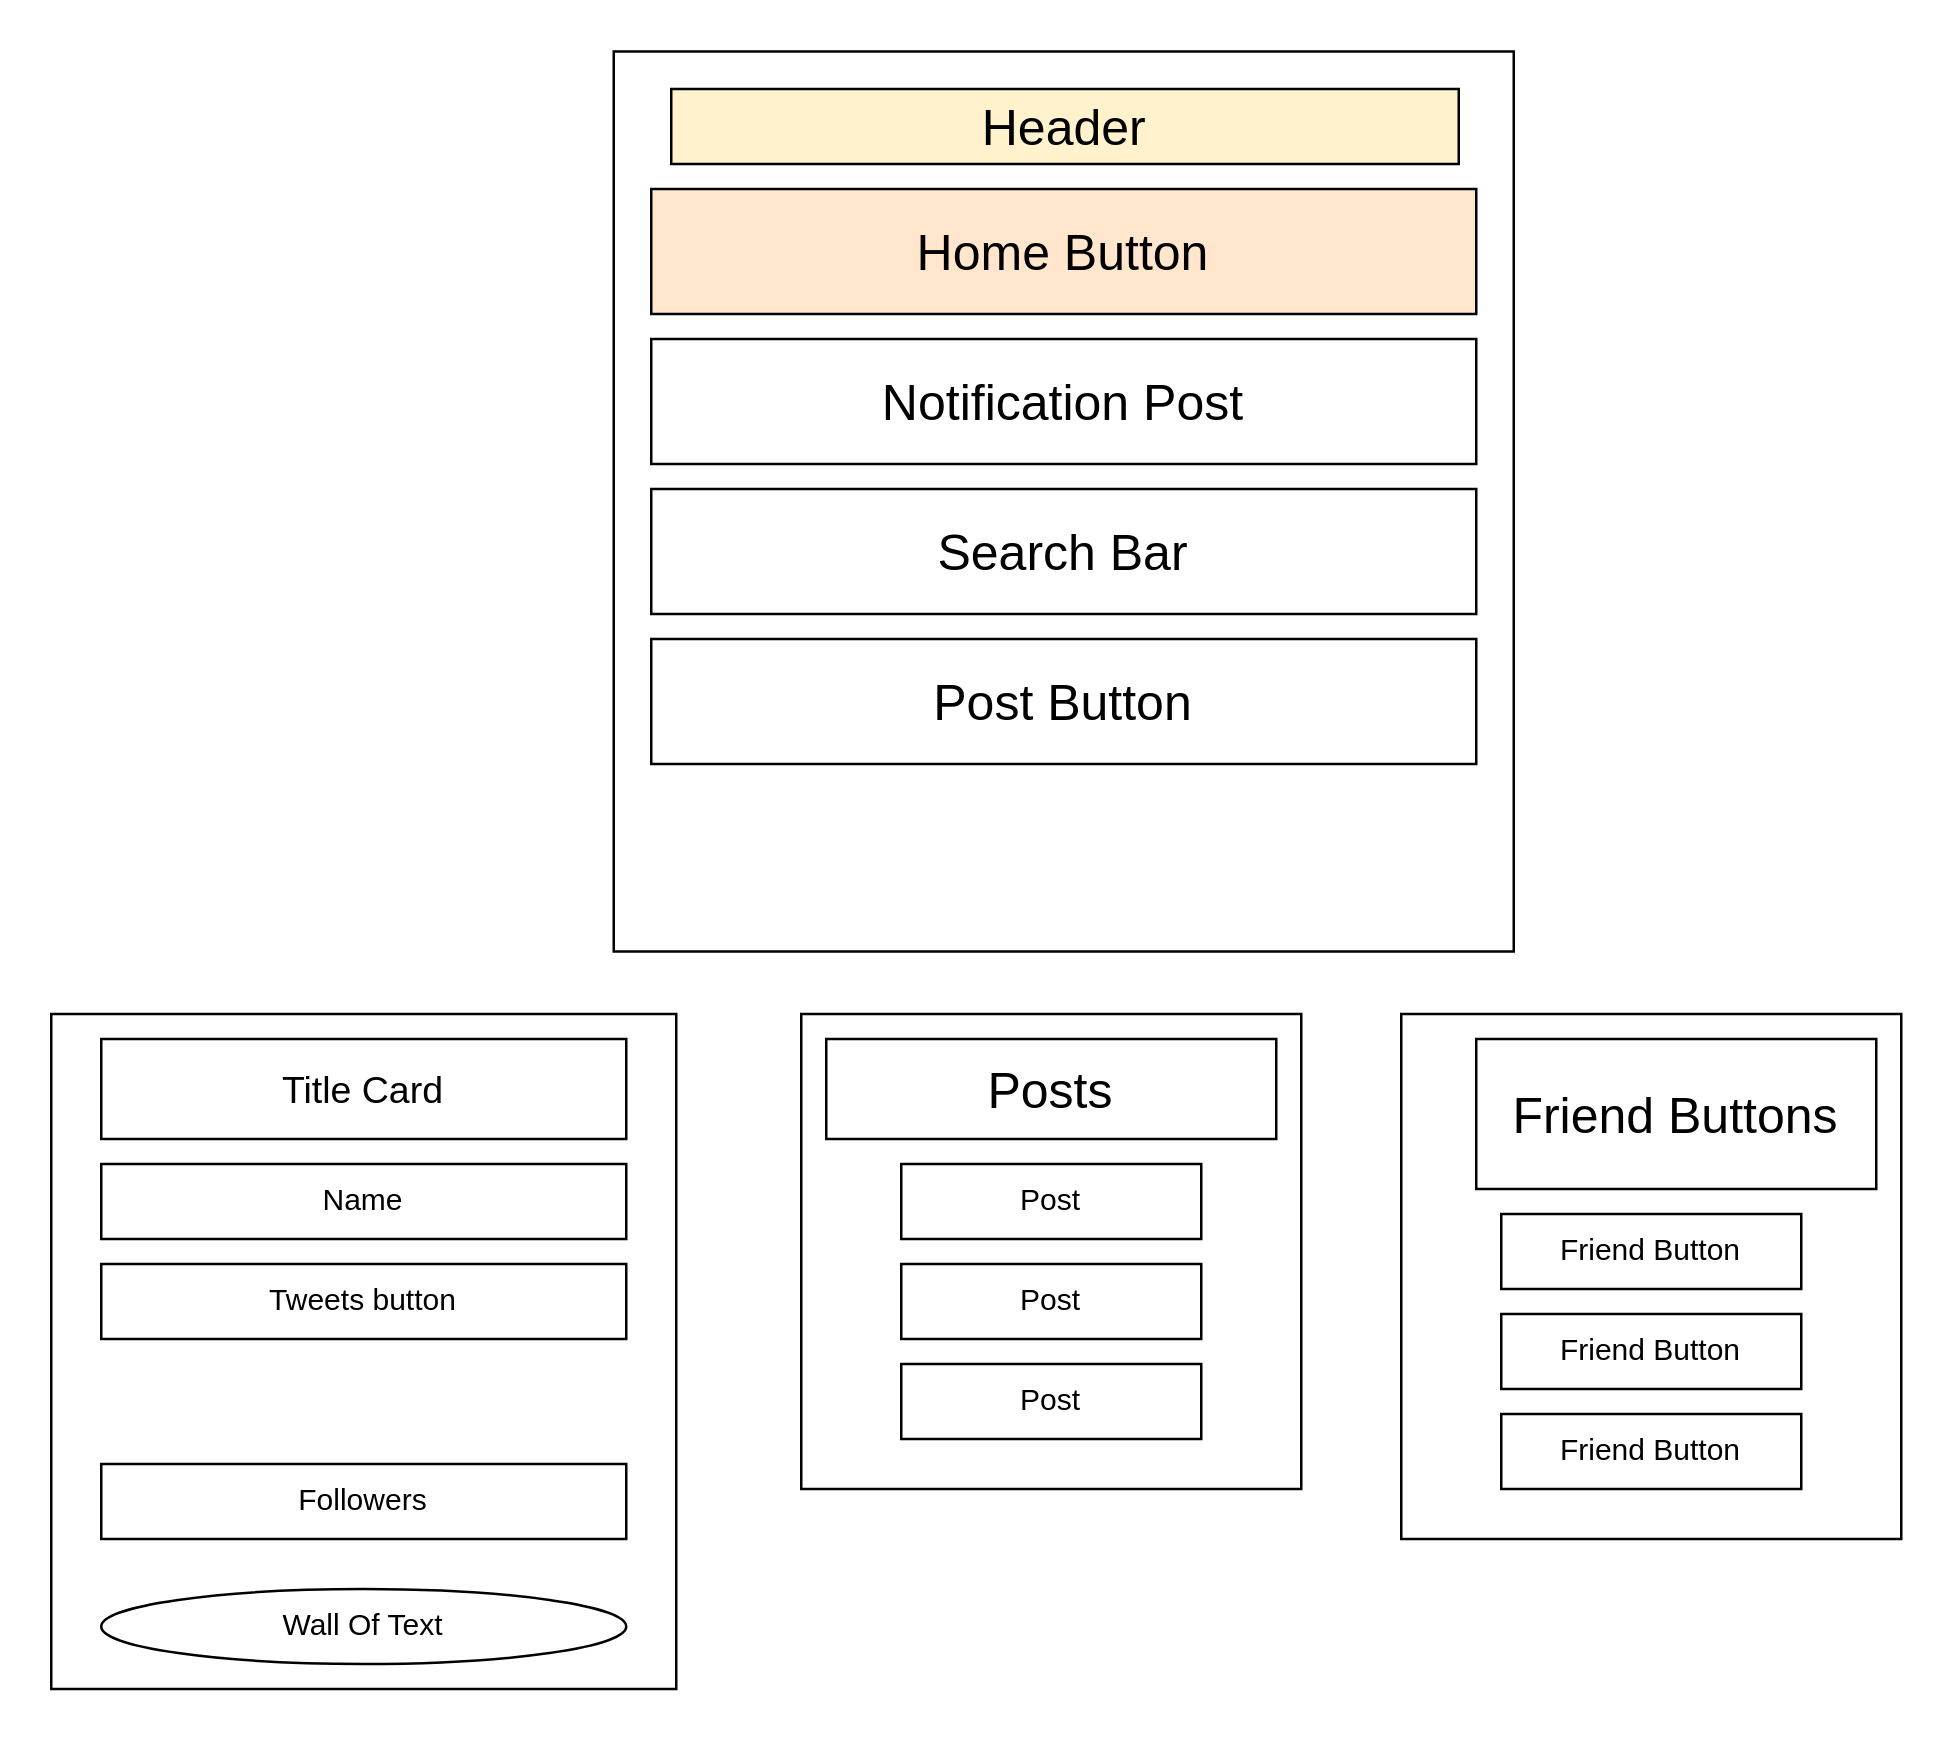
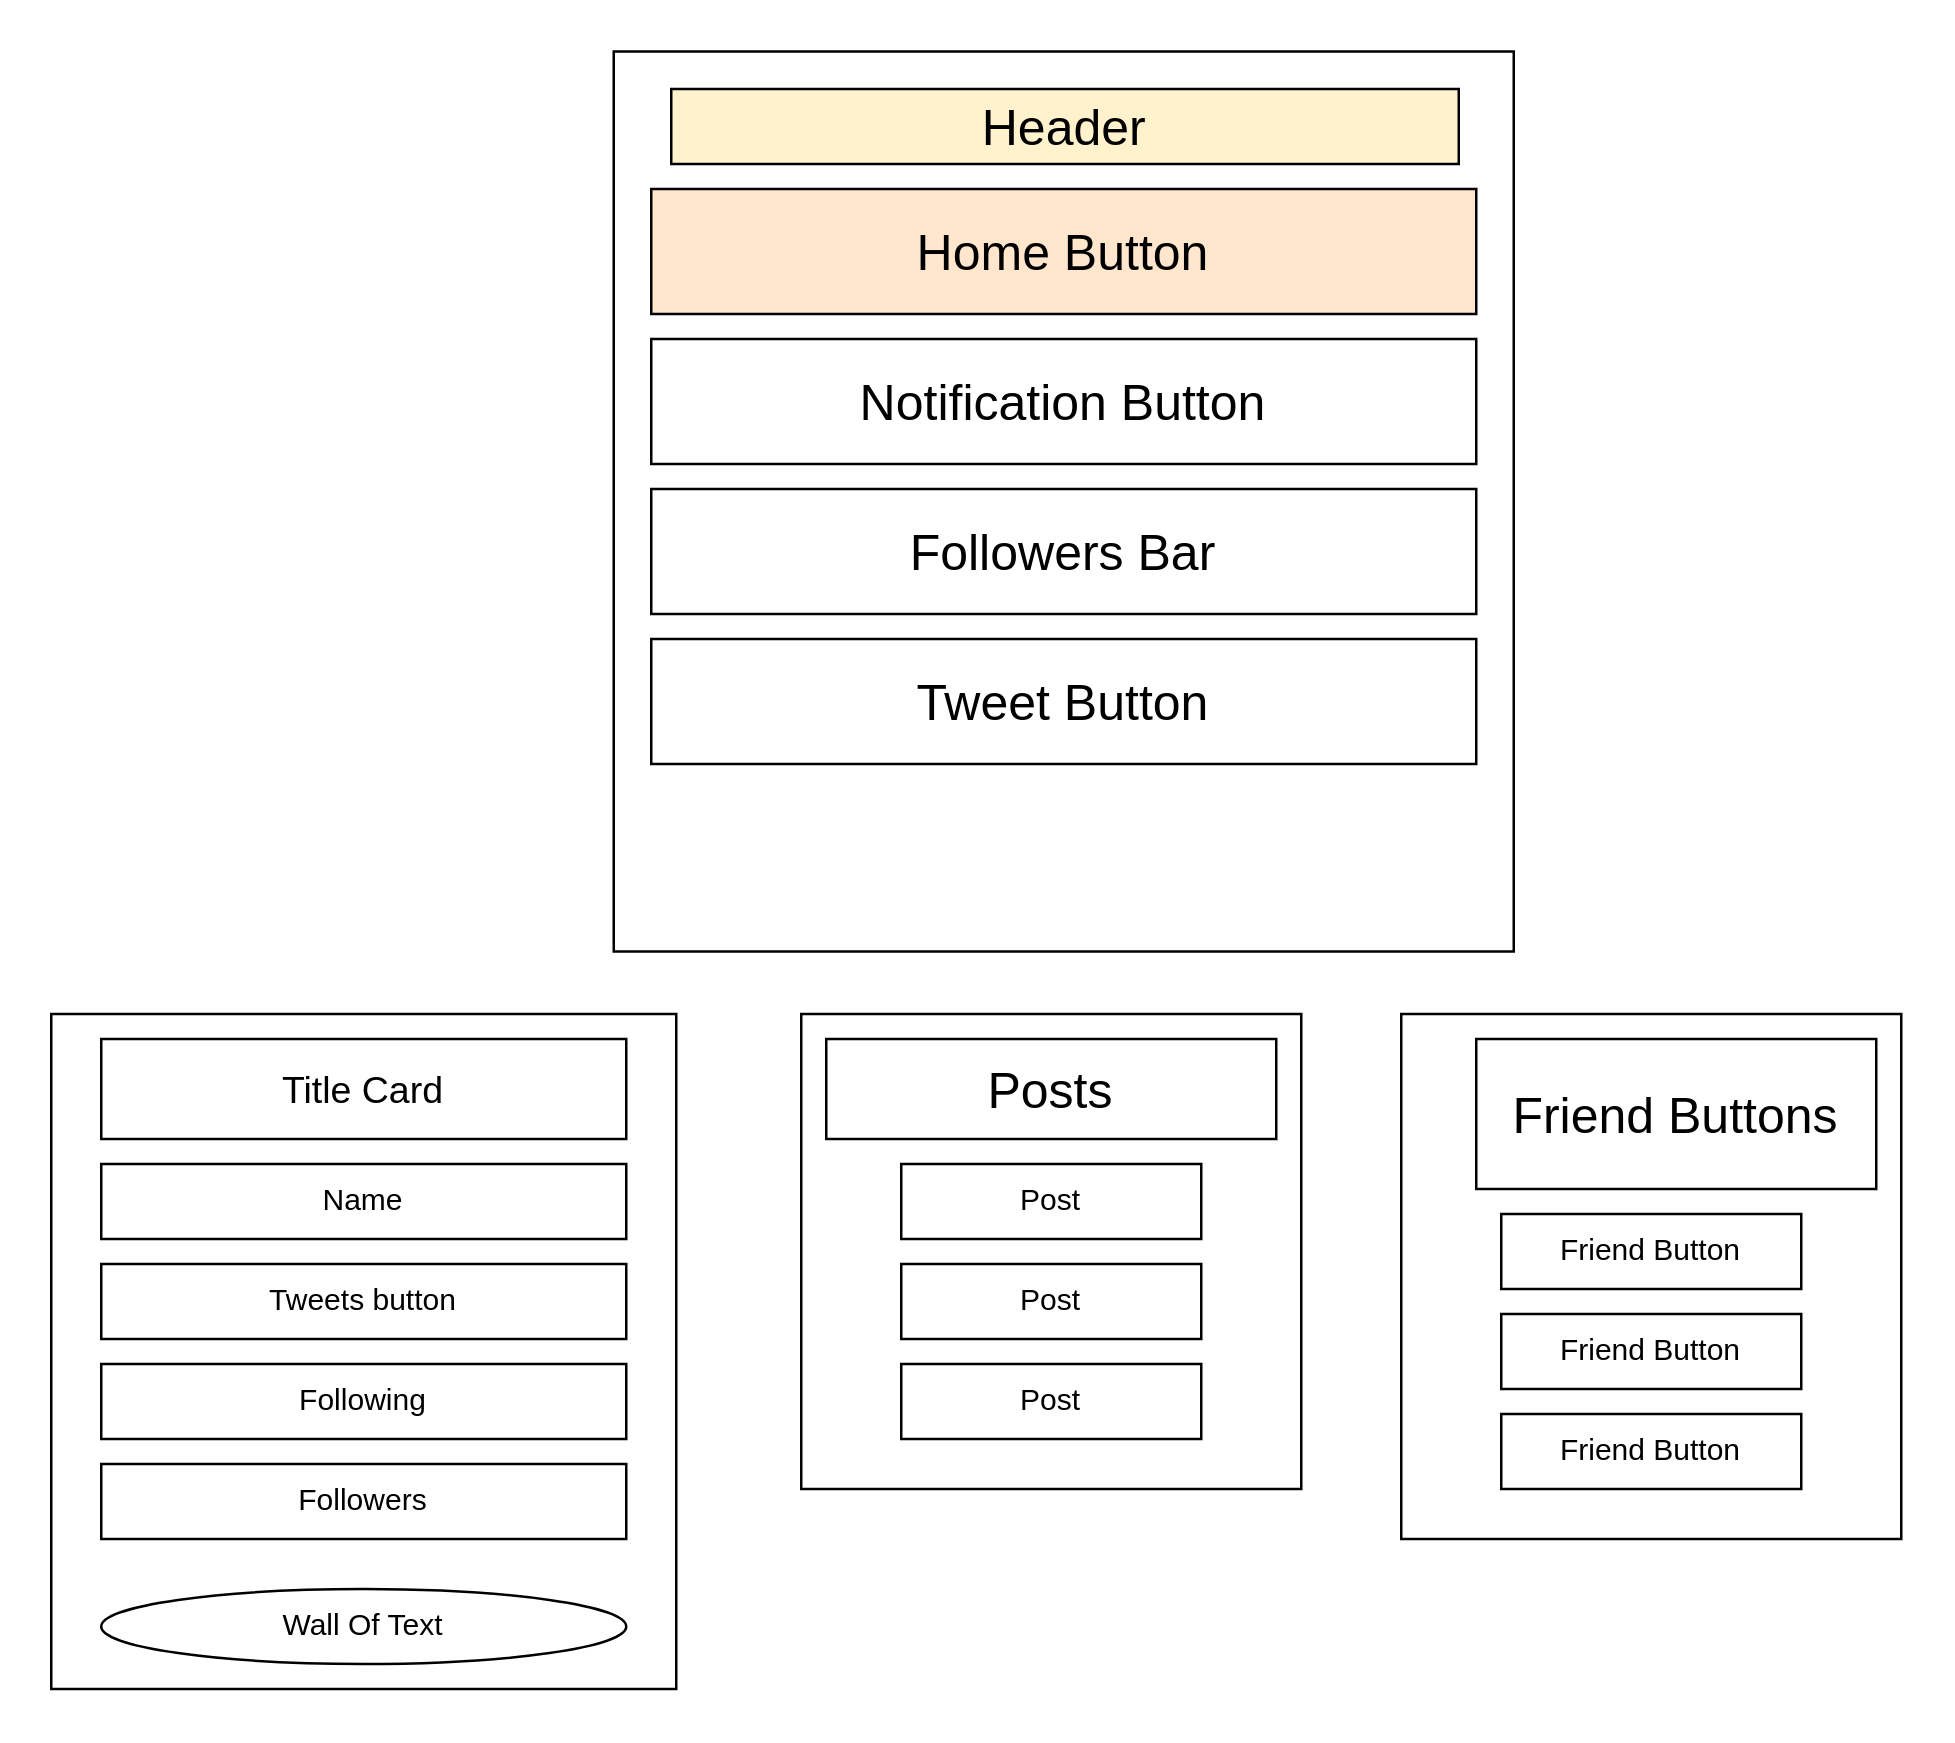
(1064, 401) -> (1064, 401)
(1064, 551) -> (1064, 551)
(1064, 701) -> (1064, 701)
none -> (364, 1401)
